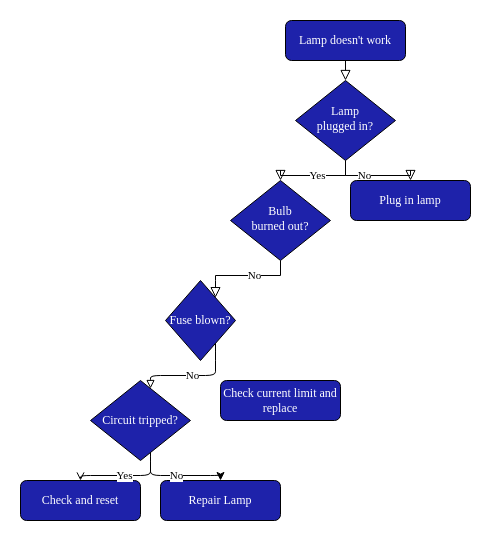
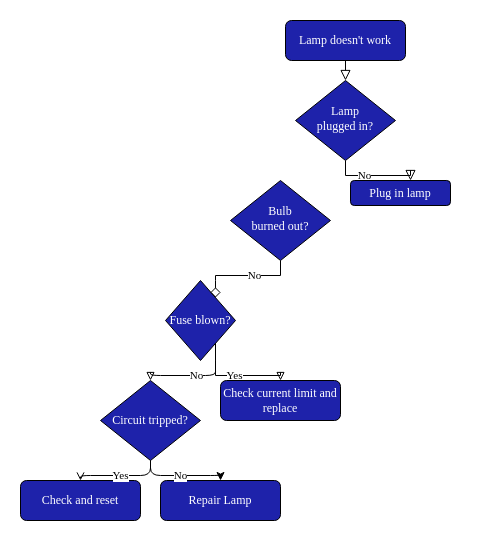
(311, 176) -> none
(411, 201) -> (401, 193)
(216, 286) -> (216, 286)
none -> (249, 376)
(141, 421) -> (151, 421)
